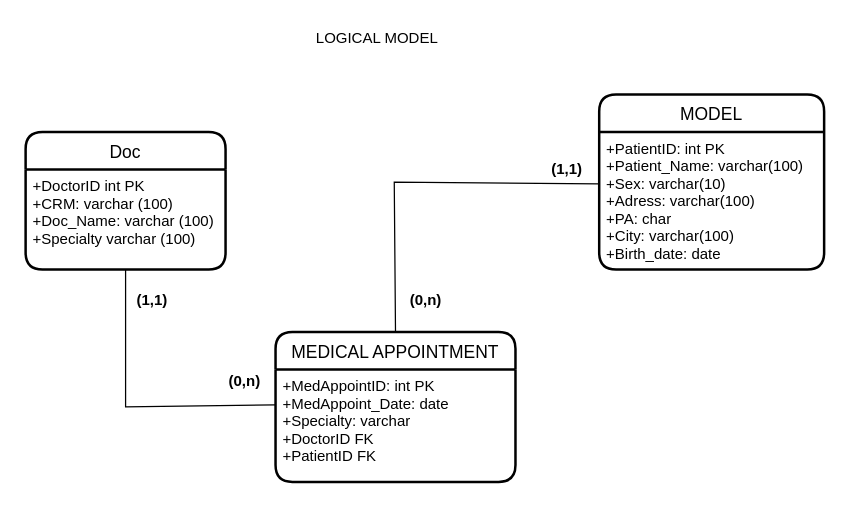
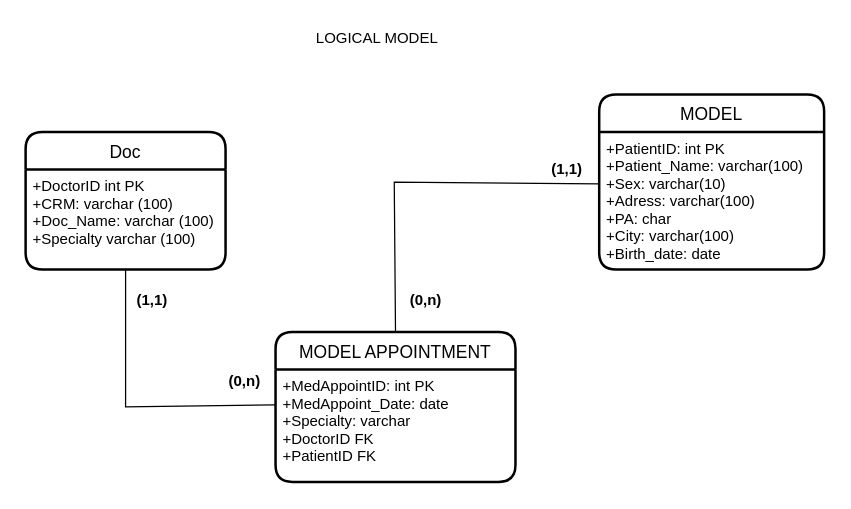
(395, 352) -> (395, 352)
